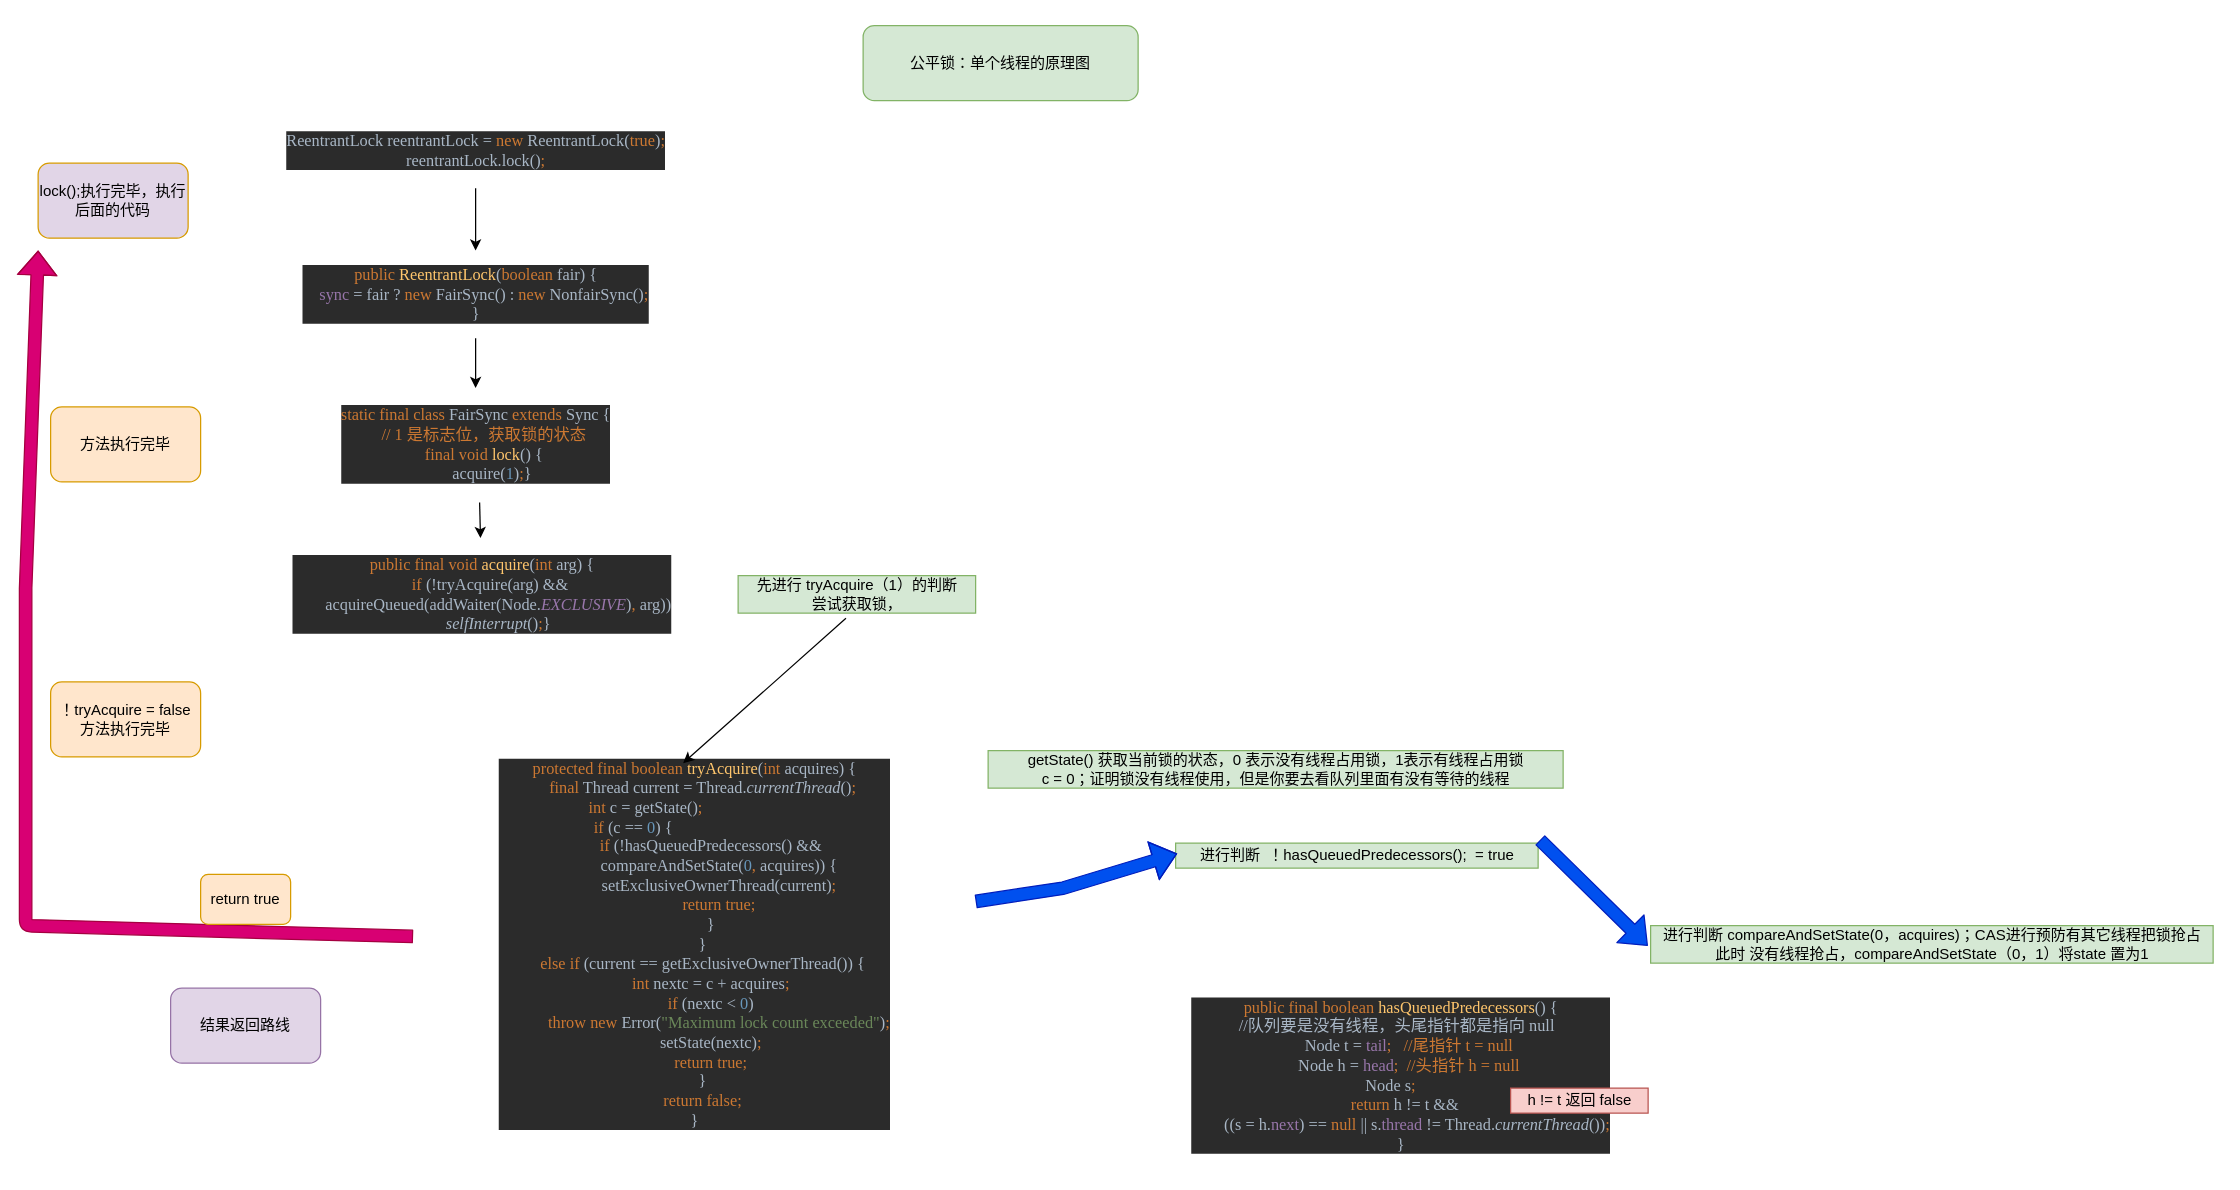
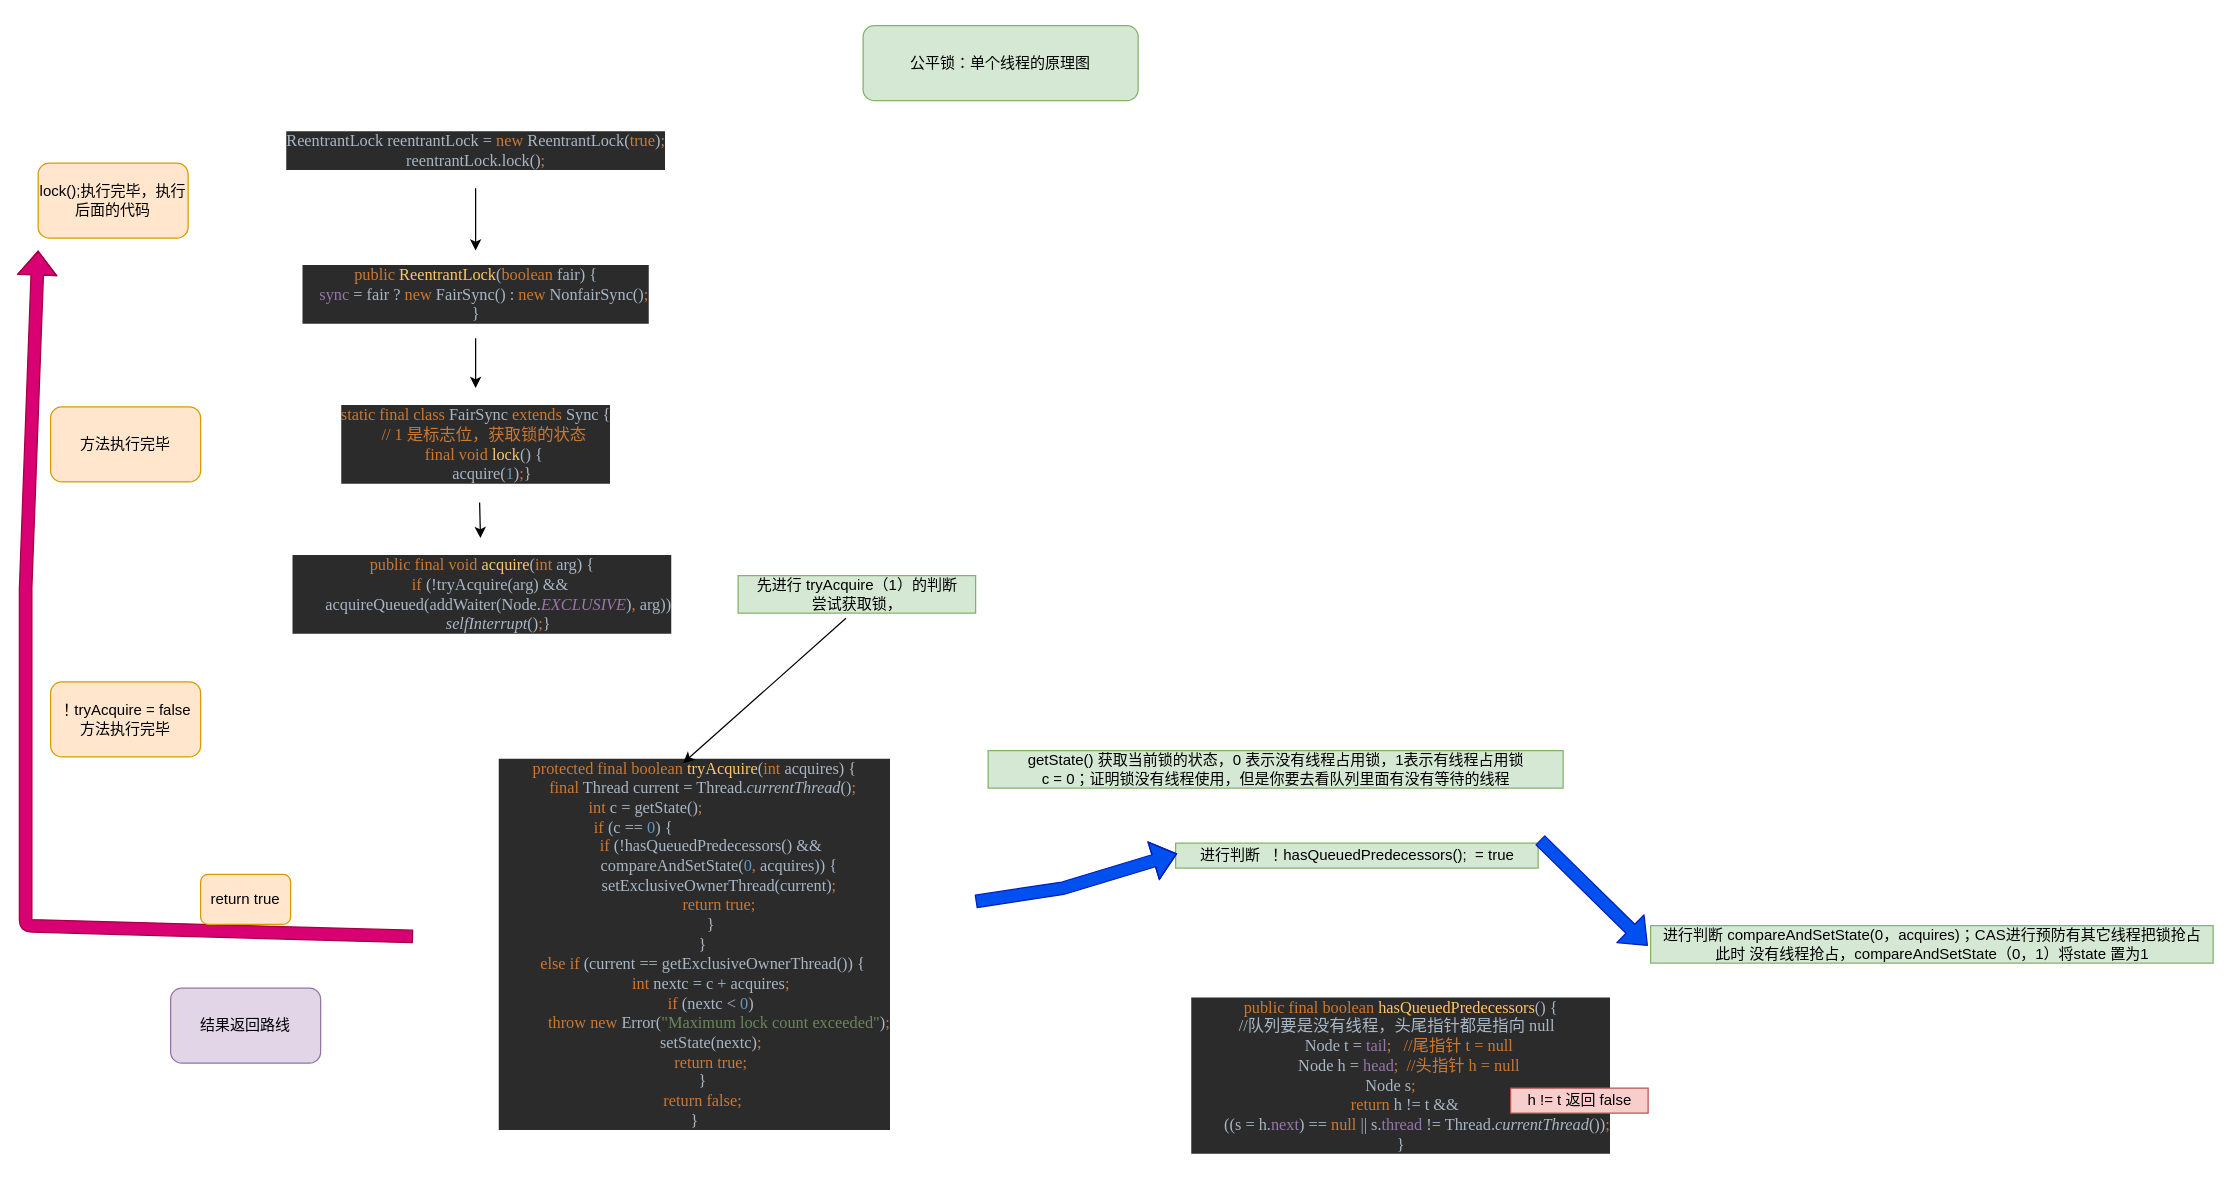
(113, 201) -> (113, 201)
